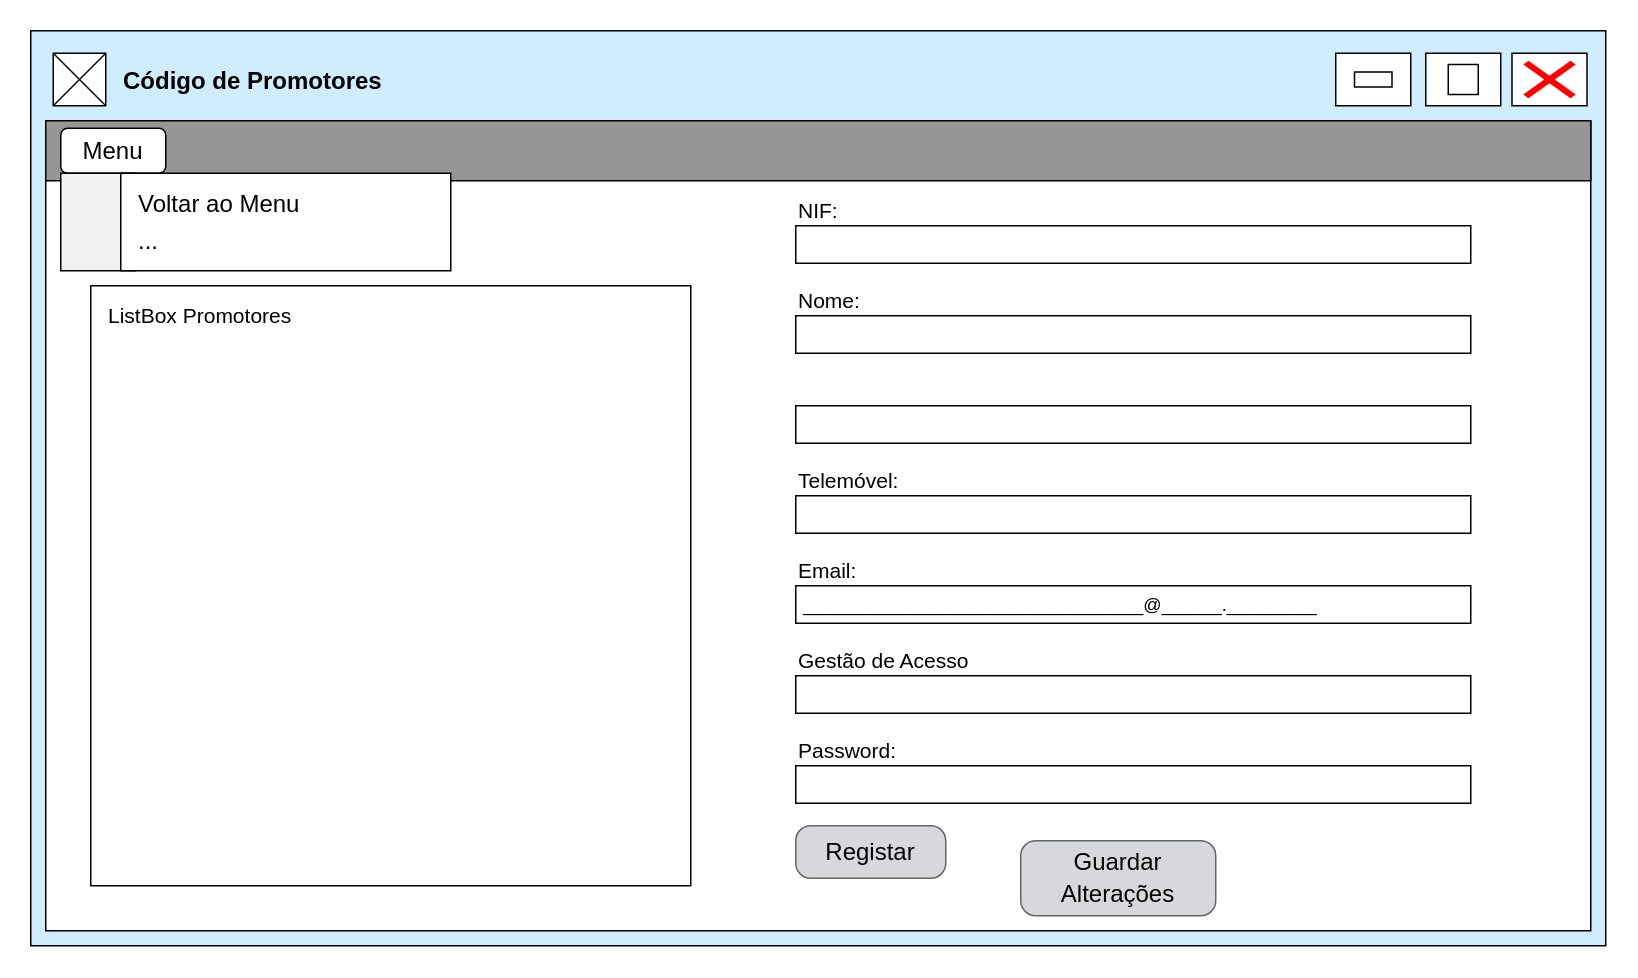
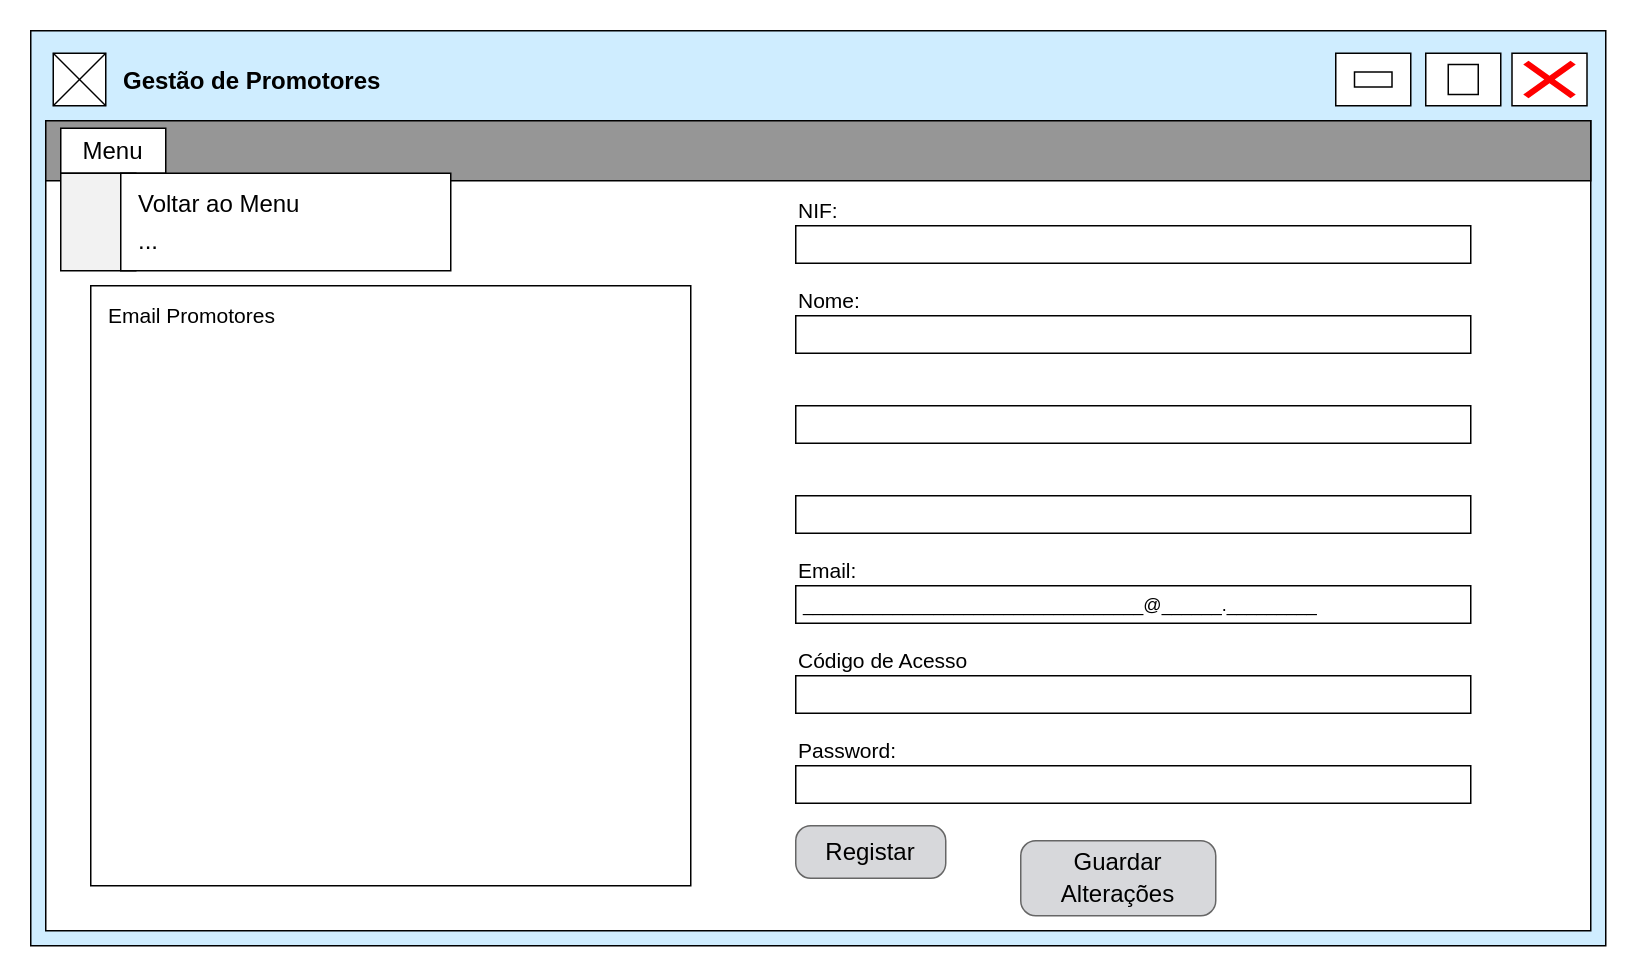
(218, 80) -> (220, 80)
(113, 151) -> (113, 151)
(195, 316) -> (182, 316)
(848, 481) -> none
(875, 661) -> (872, 661)
